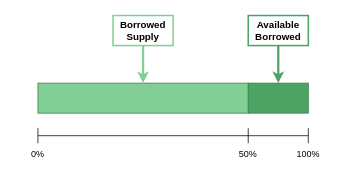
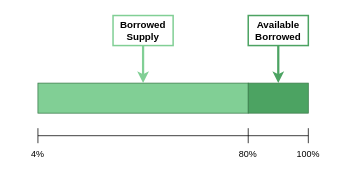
(38, 154) -> (38, 154)
(248, 154) -> (248, 154)
